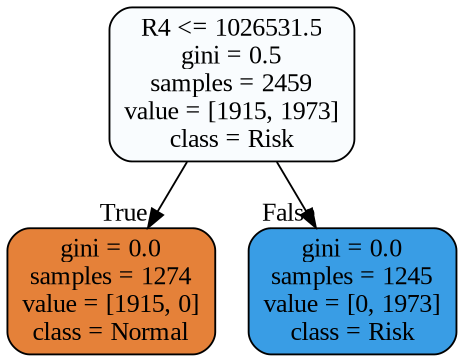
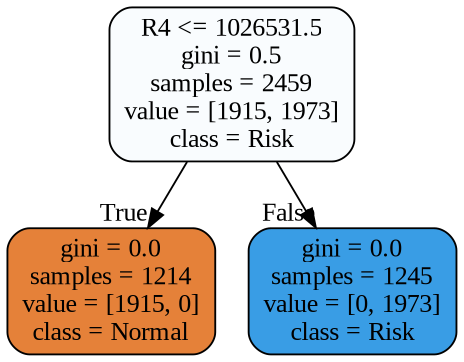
(111, 291) -> (111, 291)
